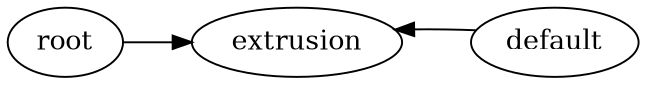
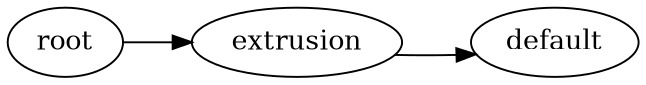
(445, 29) -> (426, 55)
